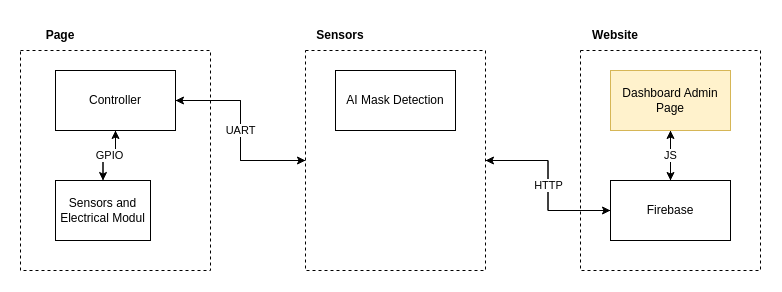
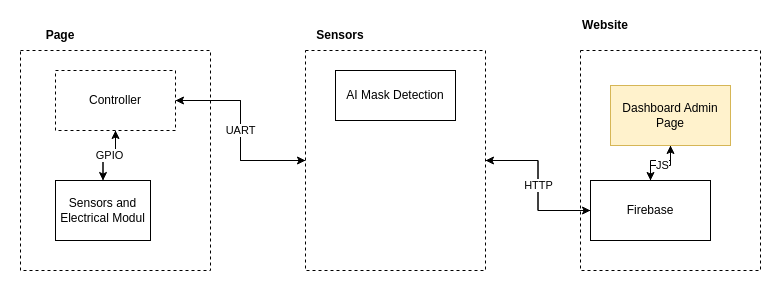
(616, 36) -> (606, 26)
(116, 101) -> (116, 101)
(396, 101) -> (396, 96)
(671, 101) -> (671, 116)
(671, 211) -> (651, 211)
